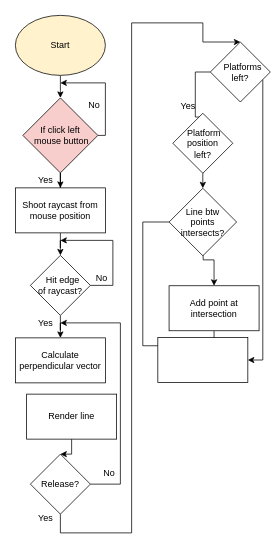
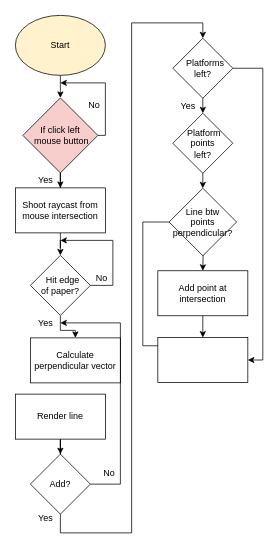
(240, 72) -> (203, 68)
(203, 144) -> (203, 144)
(60, 210) -> (60, 210)
(203, 222) -> (203, 222)
(60, 285) -> (60, 285)
(214, 308) -> (203, 293)
(60, 360) -> (75, 360)
(72, 417) -> (60, 417)
(60, 484) -> (60, 484)
